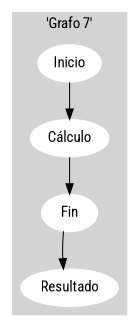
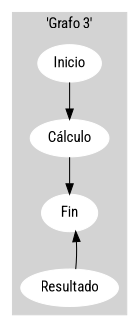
(70, 24) -> (70, 24)
(63, 245) -> (77, 256)
